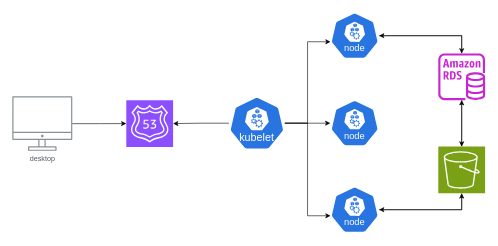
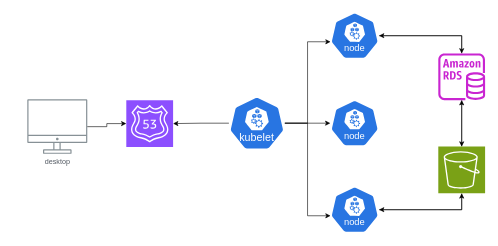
(42, 124) -> (57, 127)
